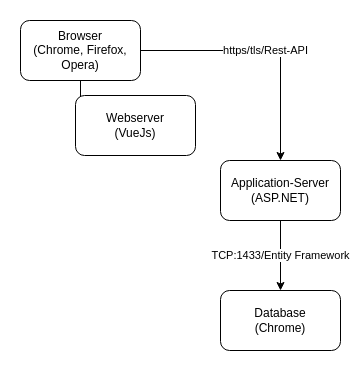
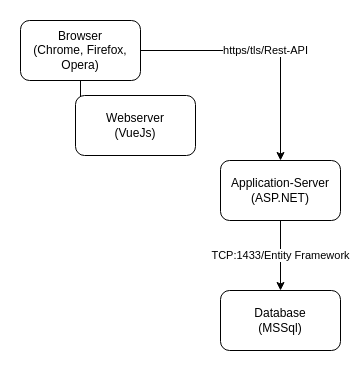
(281, 321) -> (281, 321)
